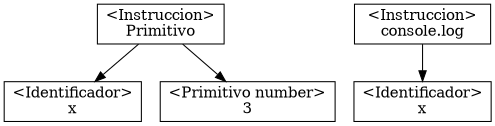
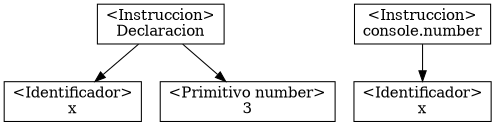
(161, 24) -> (161, 24)
(423, 24) -> (423, 24)
